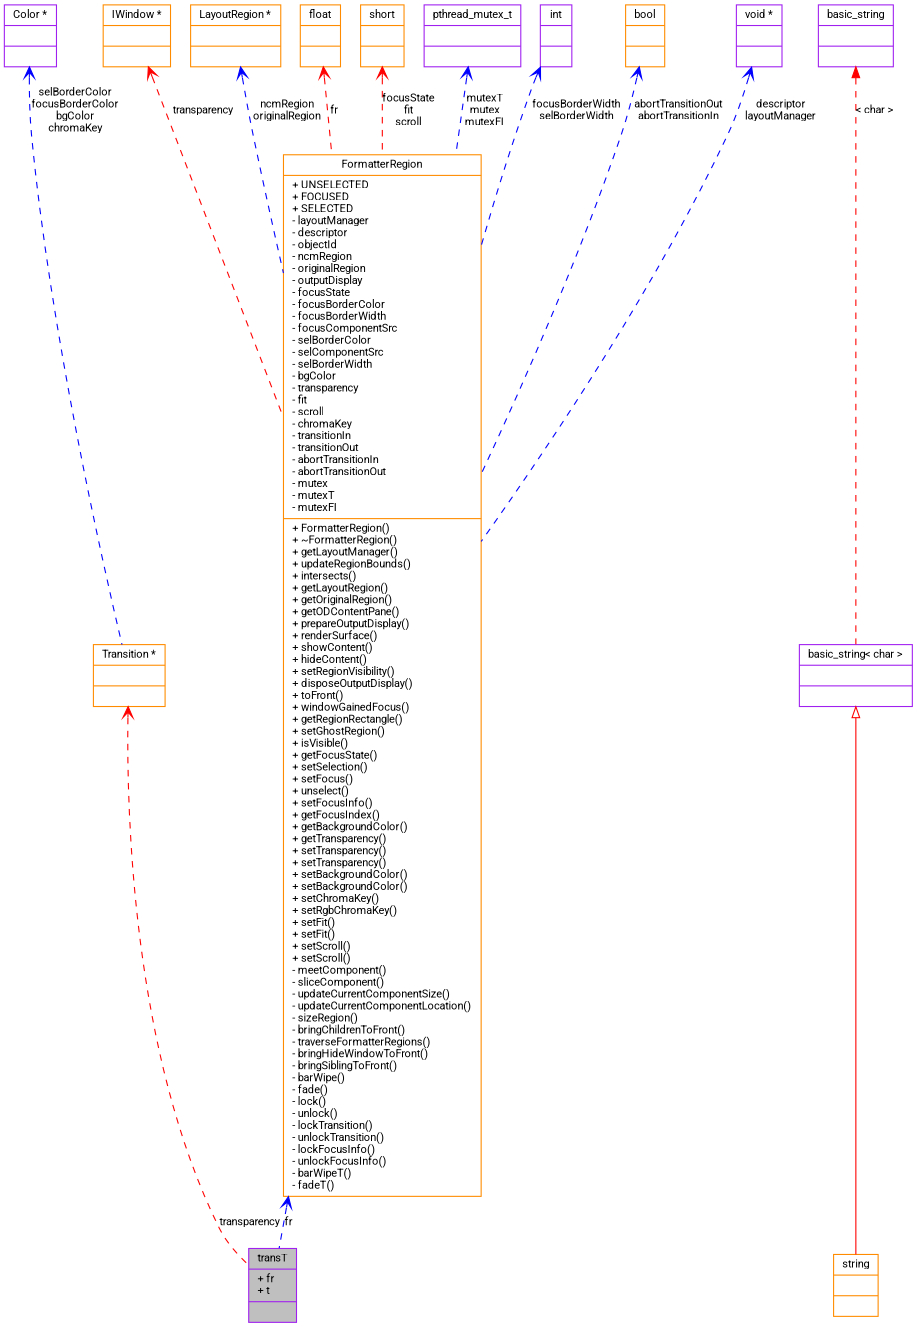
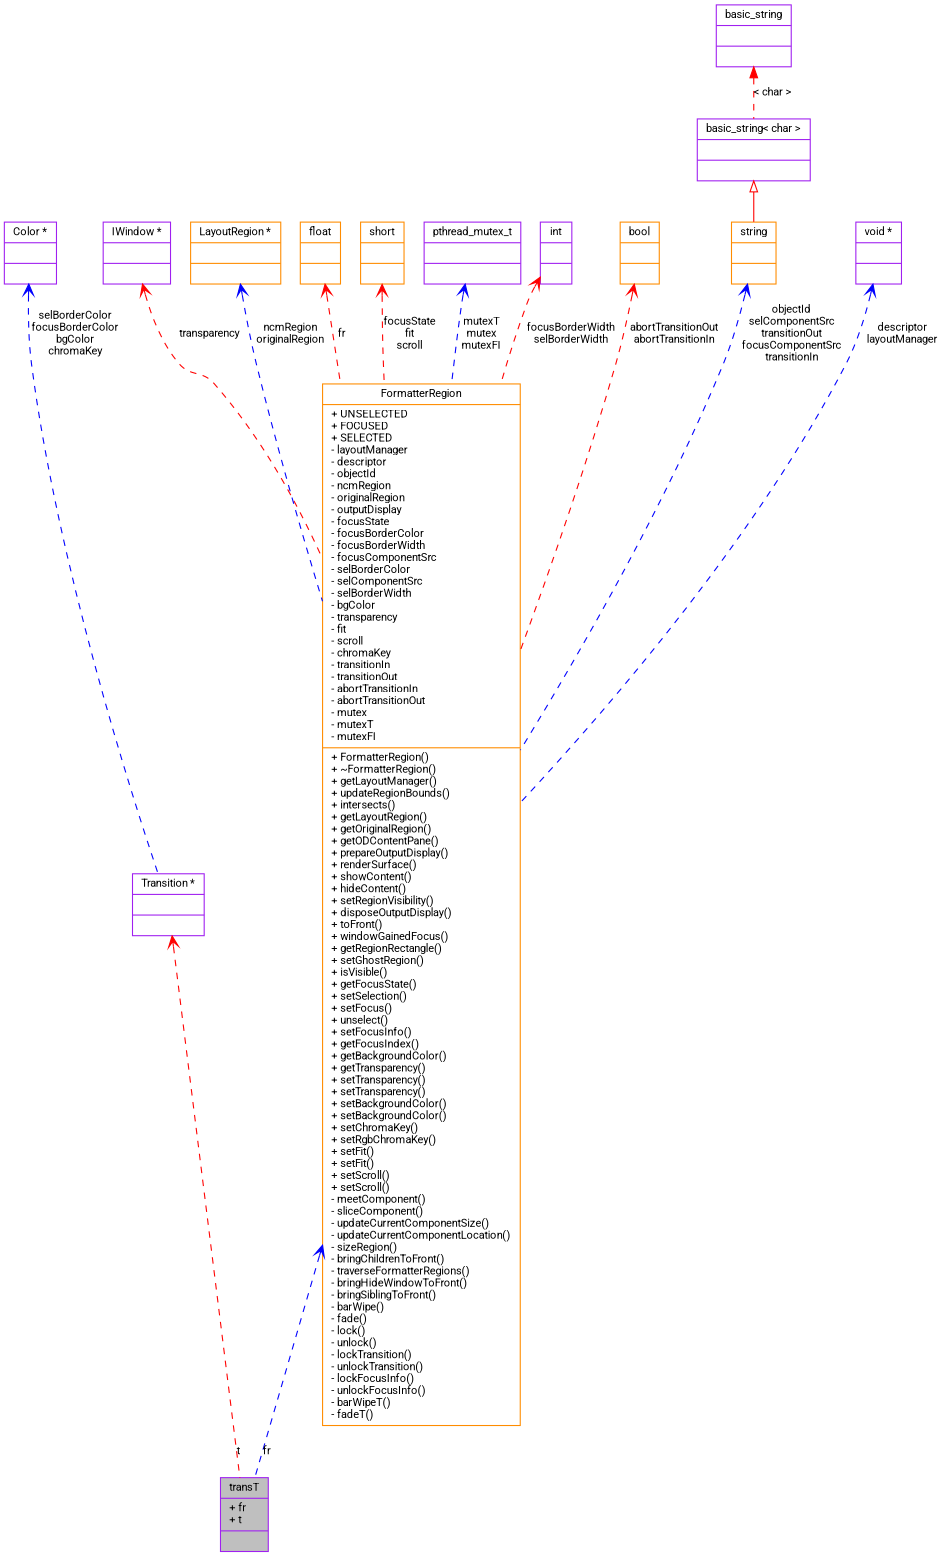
(137, 36) -> (137, 253)
(507, 161) -> (516, 335)
(567, 279) -> (582, 474)
none -> (646, 529)
(129, 676) -> (168, 905)
(250, 1222) -> (239, 1452)
